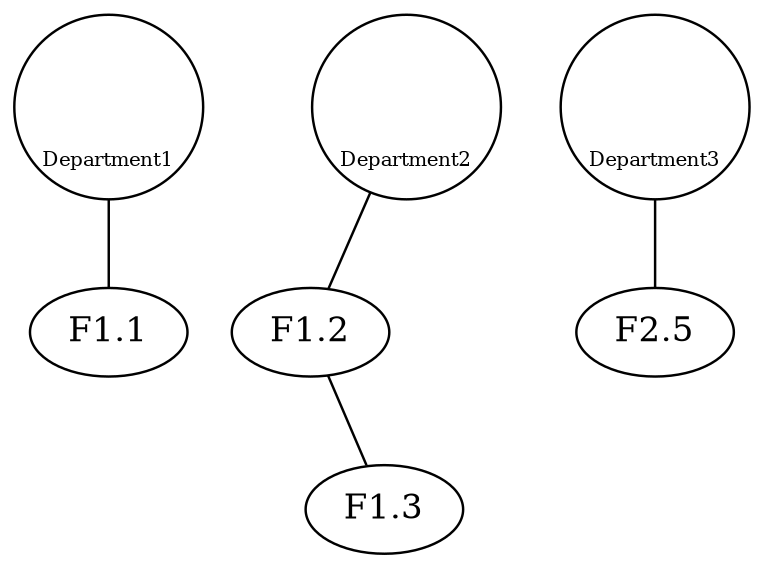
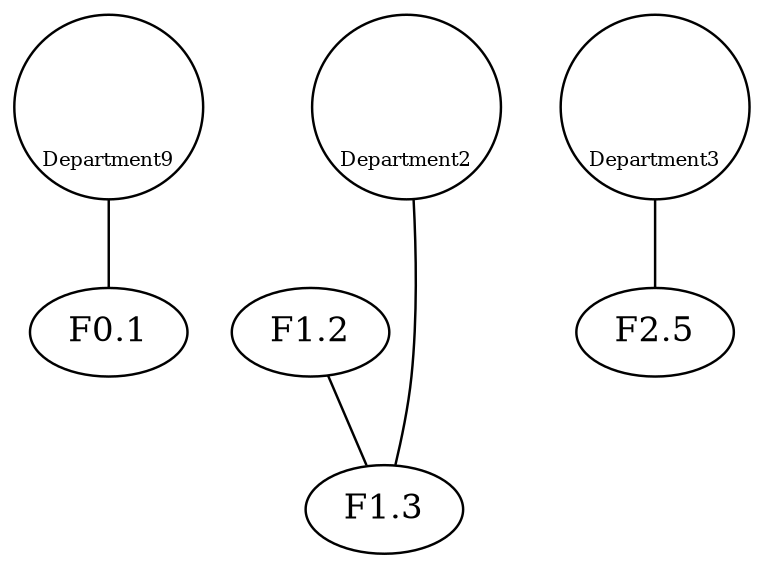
(109, 107) -> (109, 107)
(349, 241) -> (415, 333)
(109, 332) -> (109, 332)
